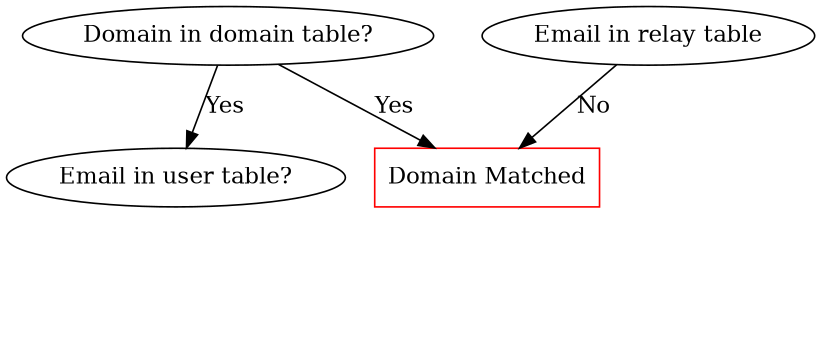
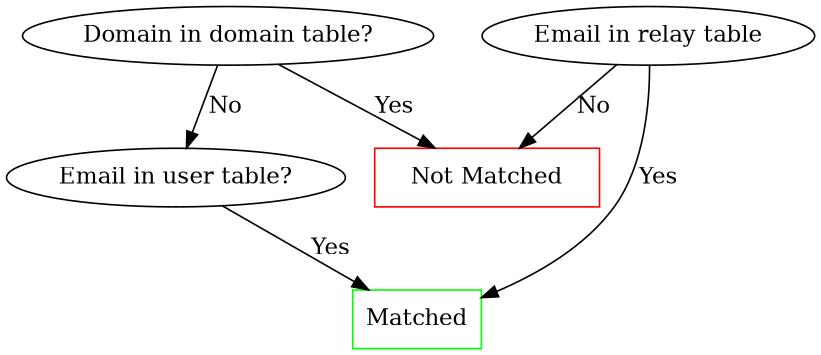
(226, 107) -> (226, 107)
(487, 178) -> (487, 178)
none -> (417, 319)
